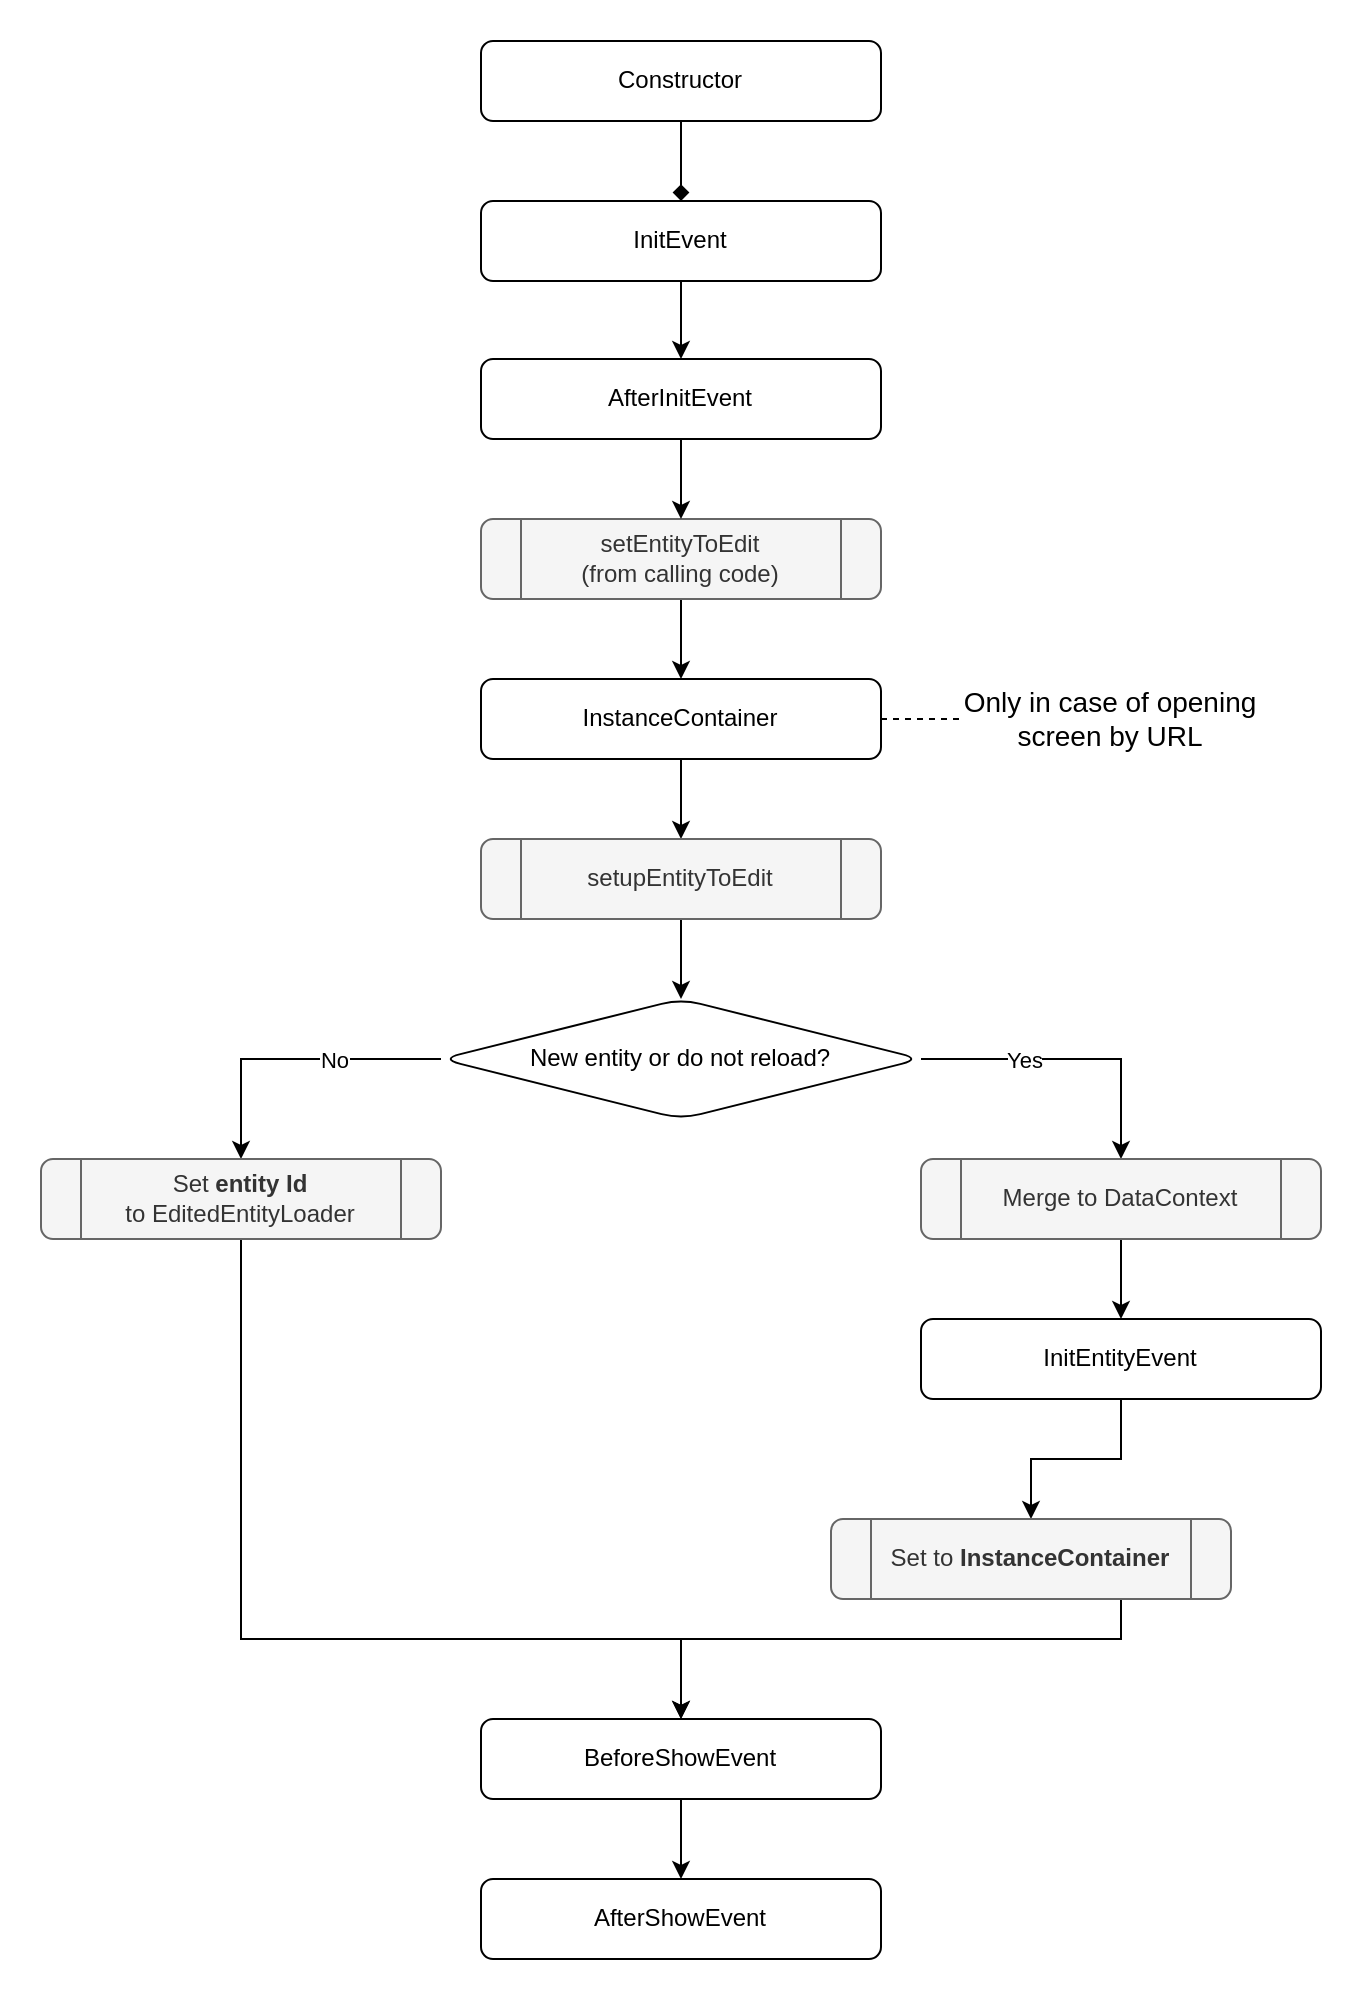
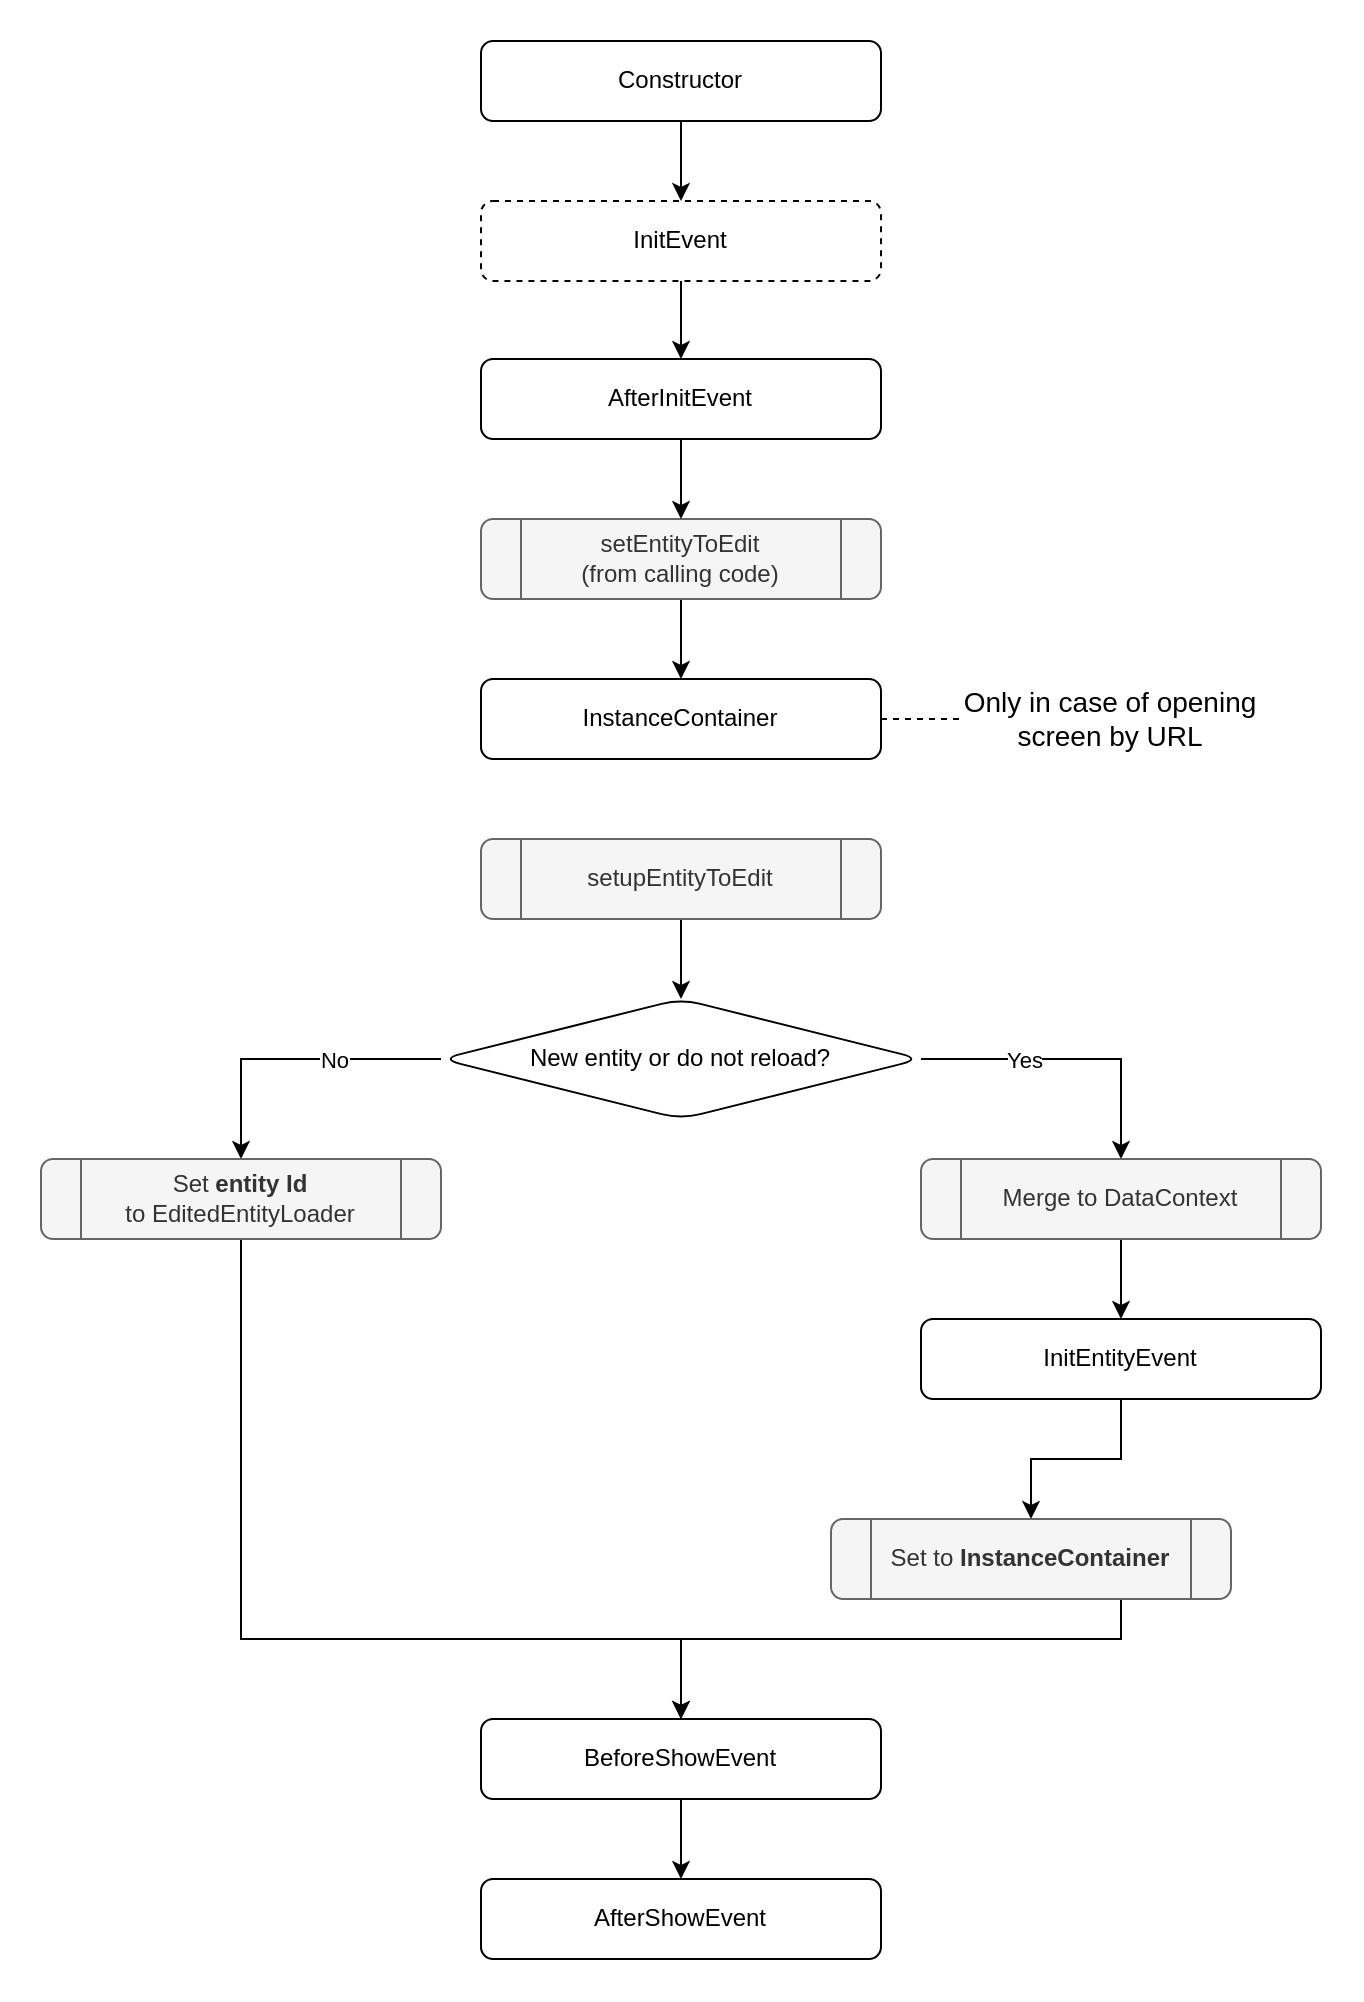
(681, 185) -> (681, 186)
(681, 241) -> (681, 241)
(681, 792) -> none
